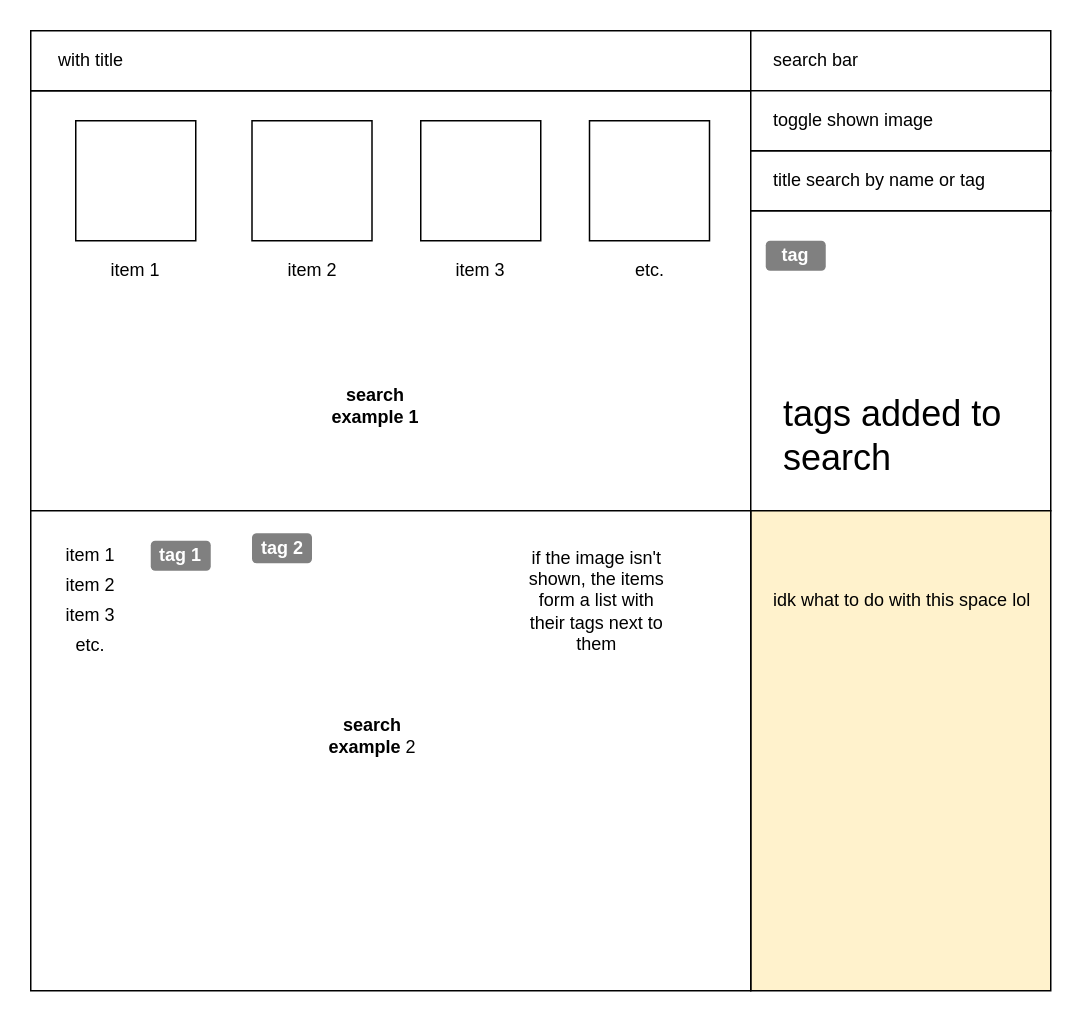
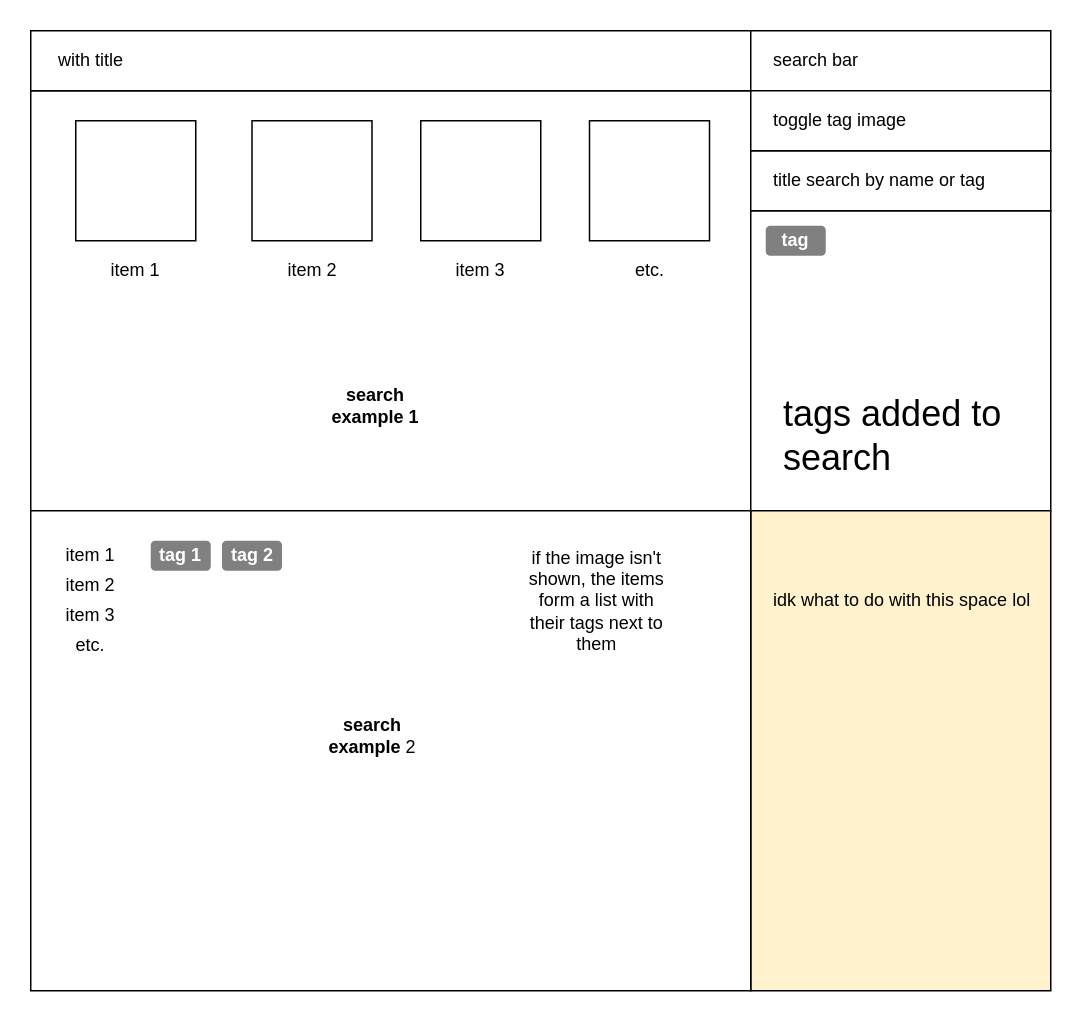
(835, 121) -> (825, 121)
(796, 256) -> (796, 241)
(282, 548) -> (252, 556)
